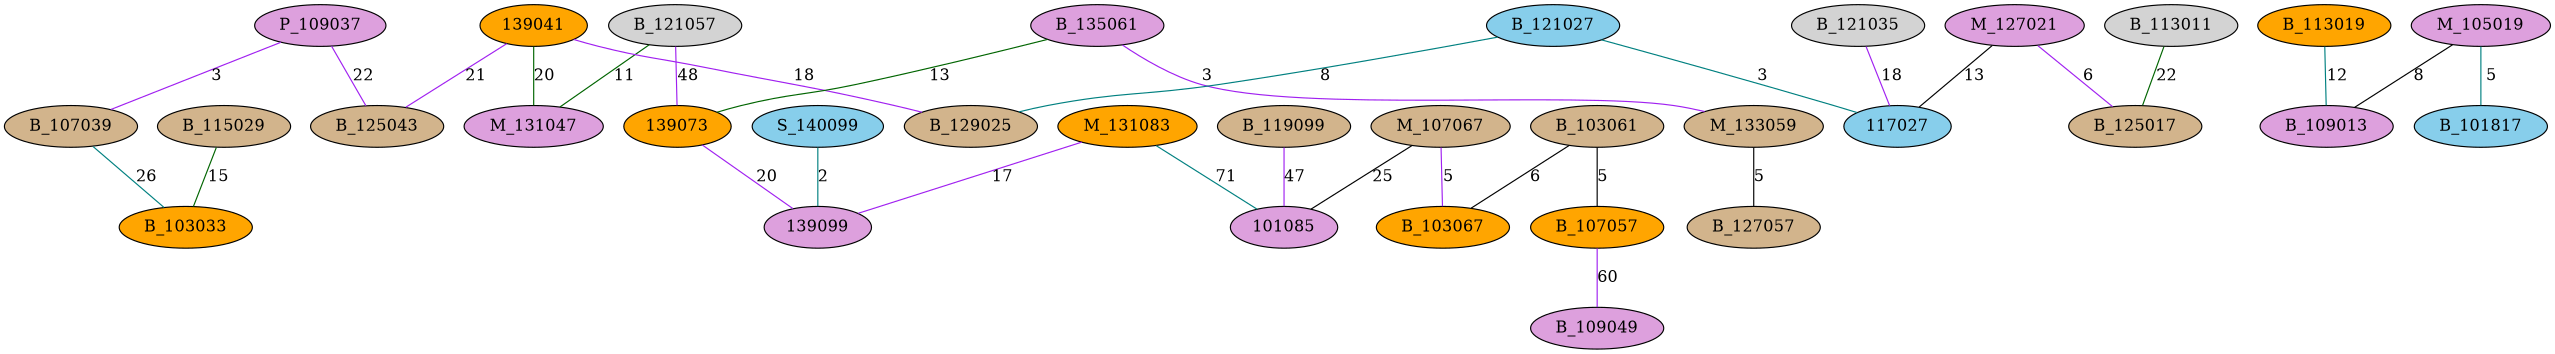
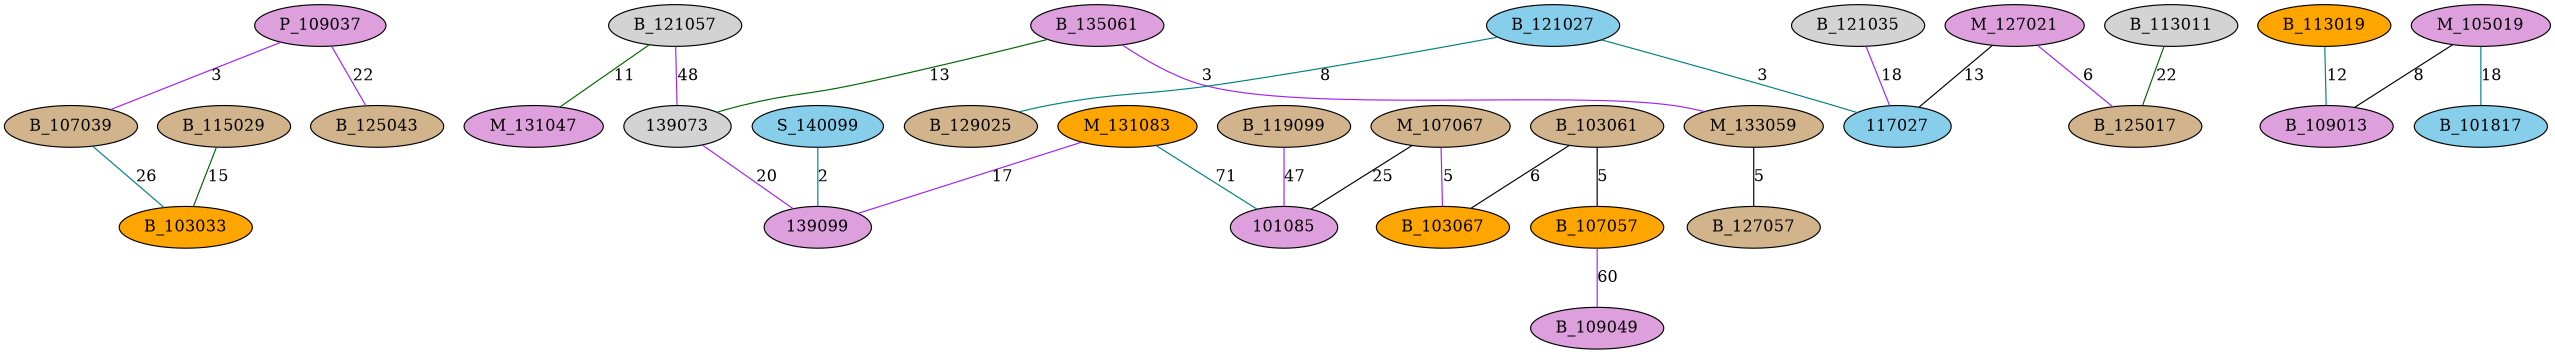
(534, 26) -> none
(2492, 76) -> (2492, 76)
(677, 126) -> (677, 126)
